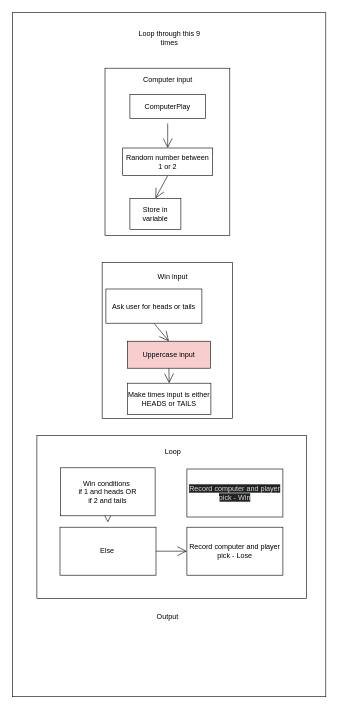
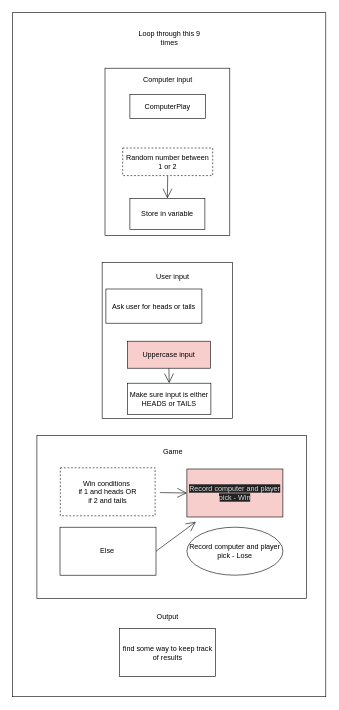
(168, 134) -> none
(168, 162) -> (168, 162)
(155, 214) -> (167, 214)
(173, 276) -> (173, 276)
(161, 331) -> none
(169, 399) -> (169, 399)
(173, 452) -> (173, 452)
(108, 492) -> (108, 492)
(235, 493) -> (235, 493)
(108, 521) -> (172, 493)
(170, 551) -> (176, 536)
(235, 551) -> (235, 551)
none -> (167, 653)
